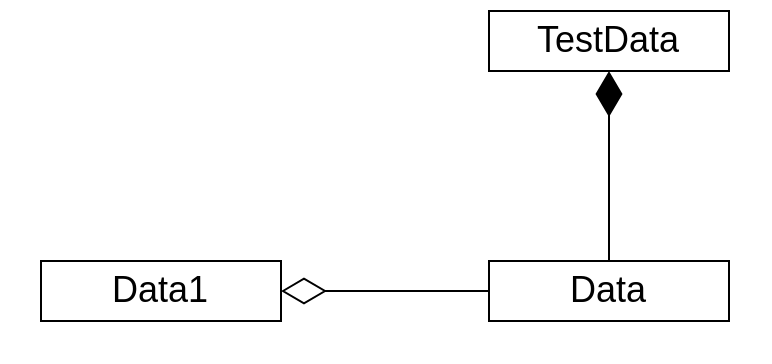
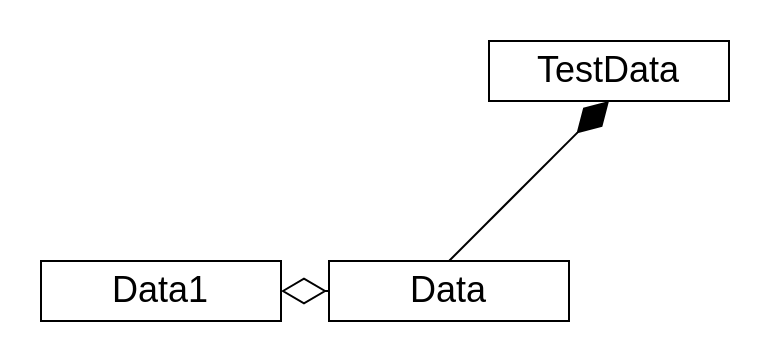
(609, 41) -> (609, 71)
(609, 291) -> (449, 291)
